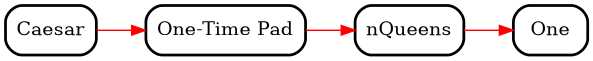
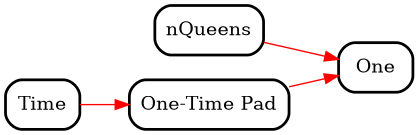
(51, 30) -> (43, 105)
(323, 30) -> (307, 83)
